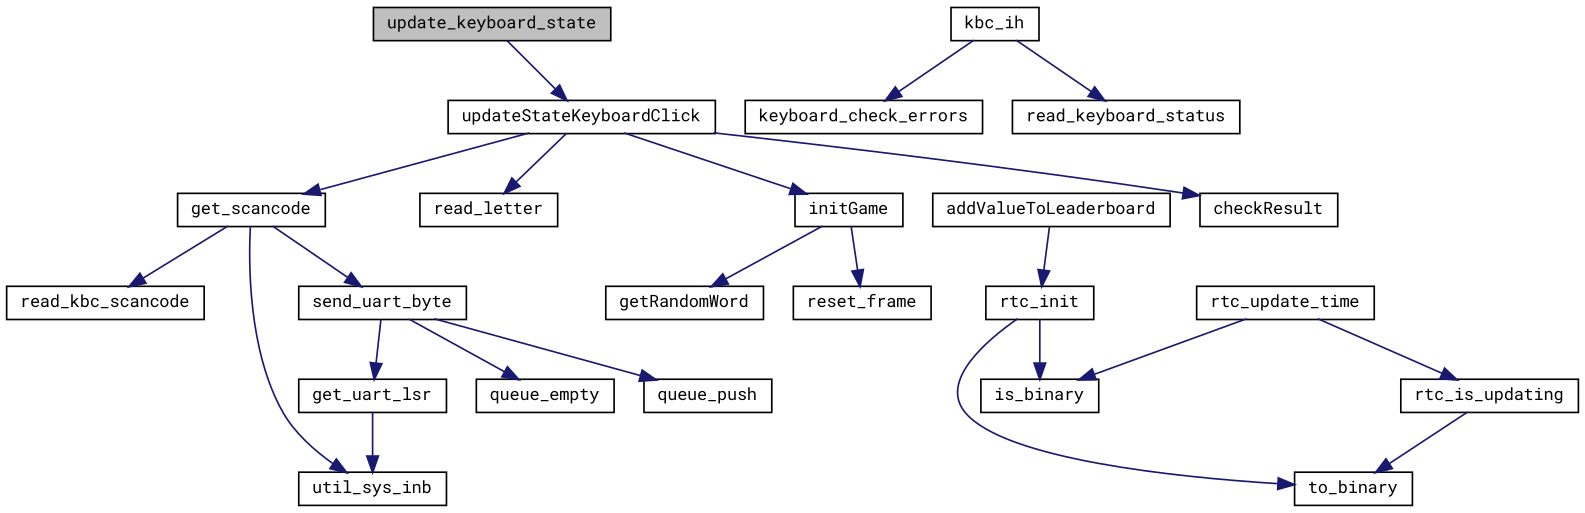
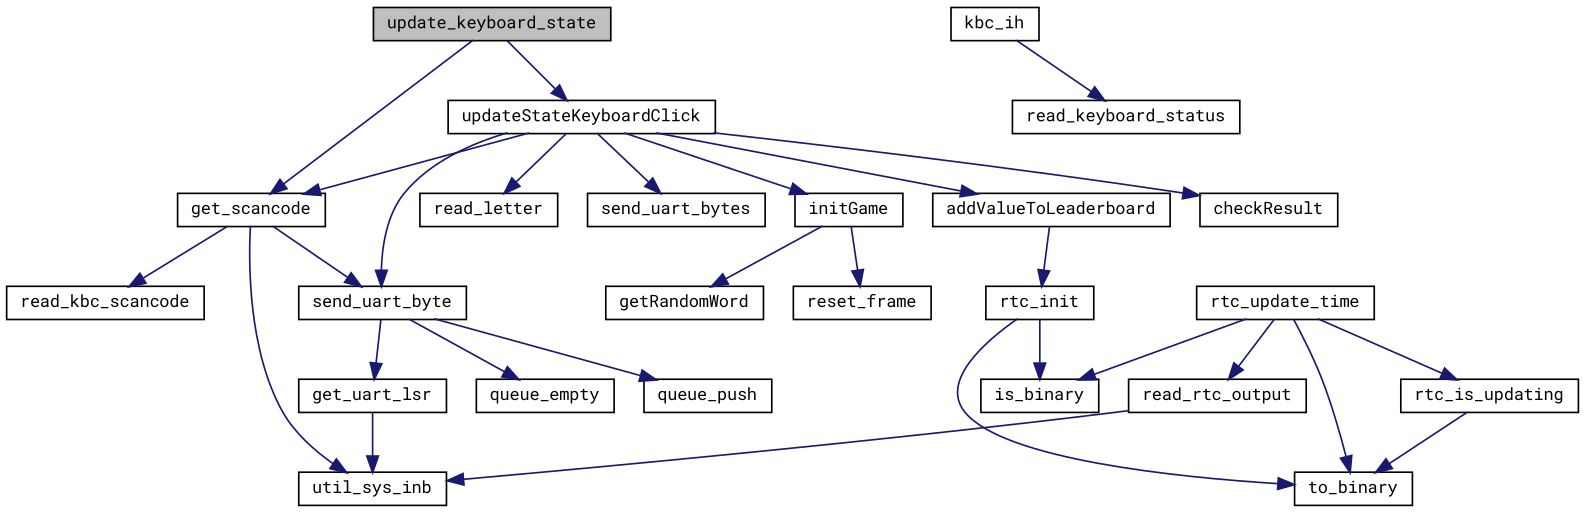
none -> (379, 112)
(864, 117) -> none
none -> (808, 162)
none -> (418, 179)
none -> (676, 210)
none -> (1325, 386)
none -> (1217, 396)
